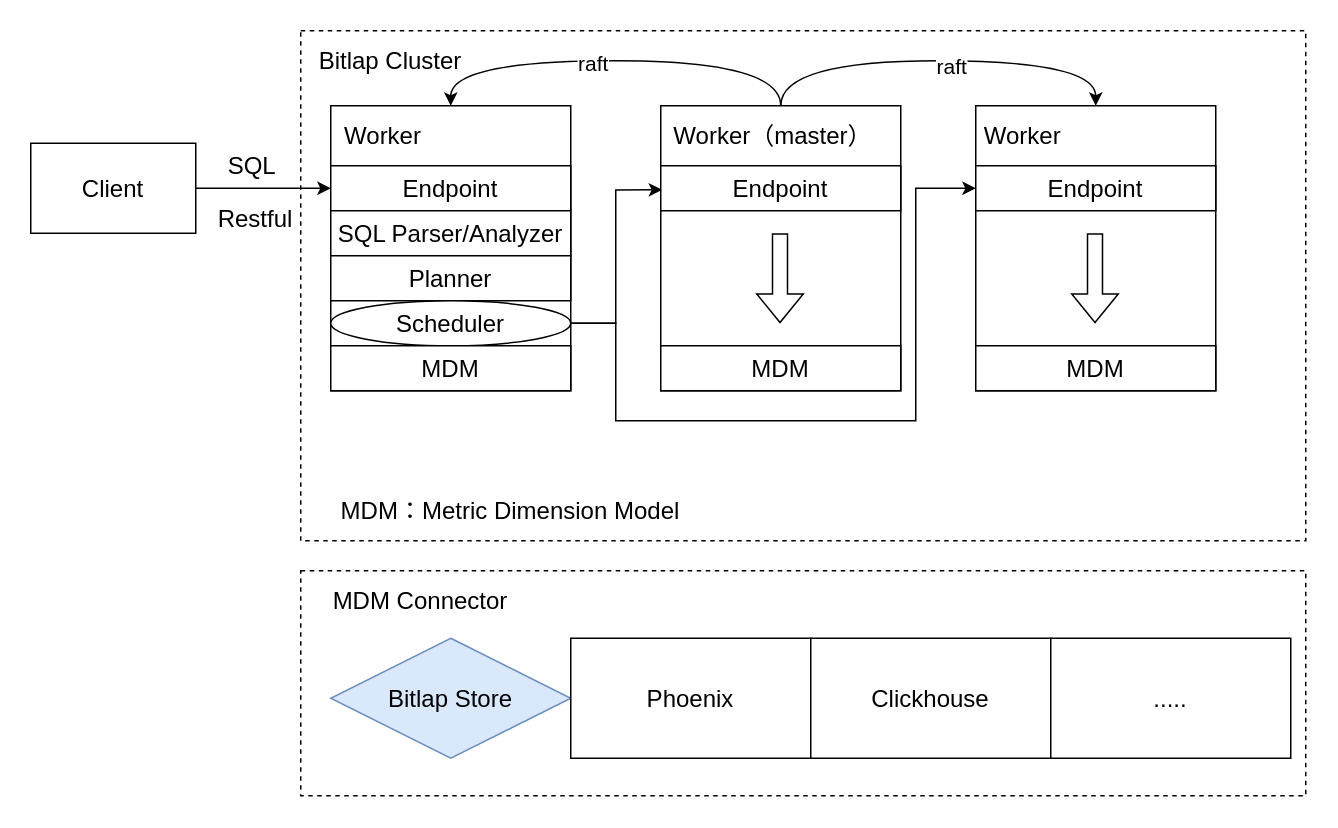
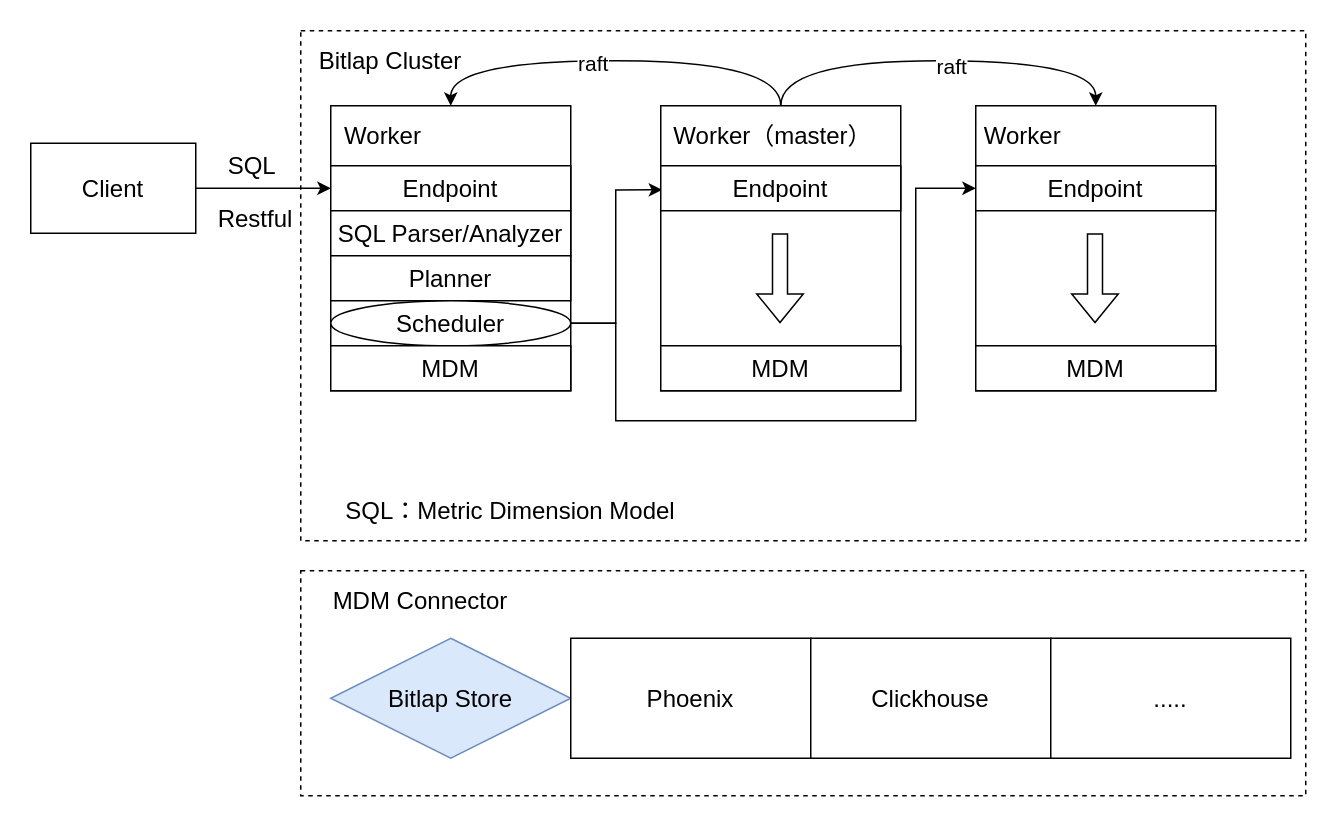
(511, 511) -> (511, 511)
